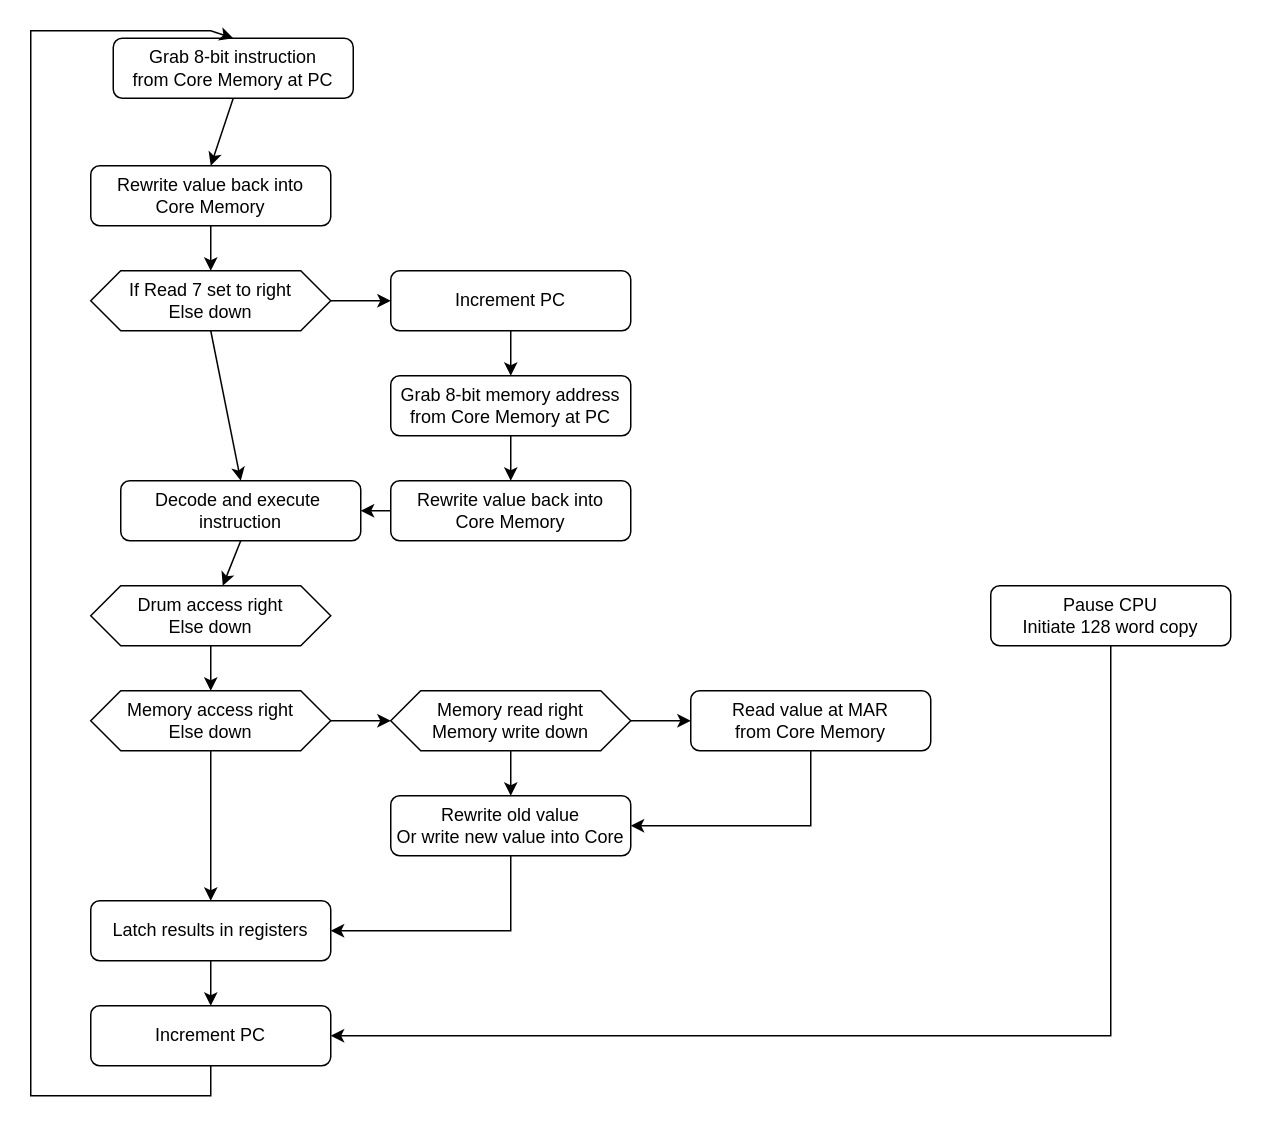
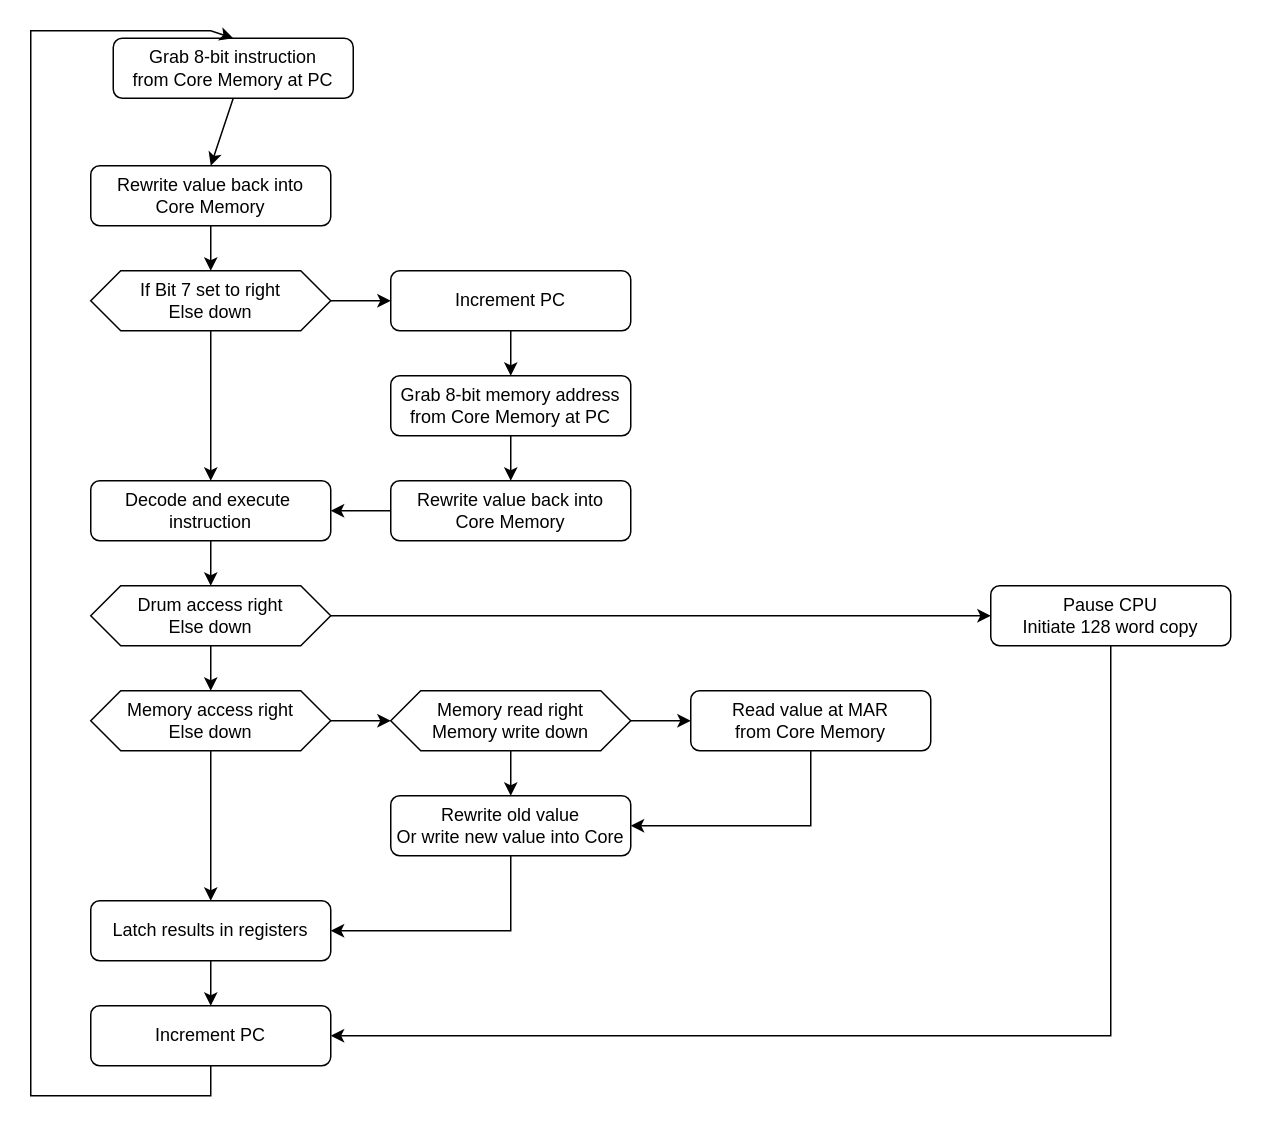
(211, 301) -> (211, 301)
(241, 511) -> (211, 511)
none -> (656, 616)
